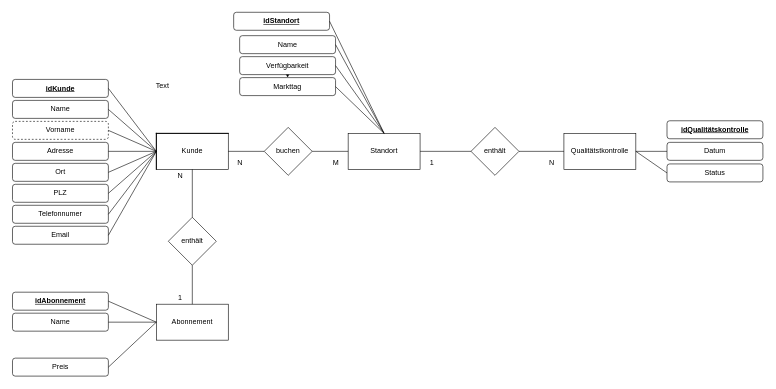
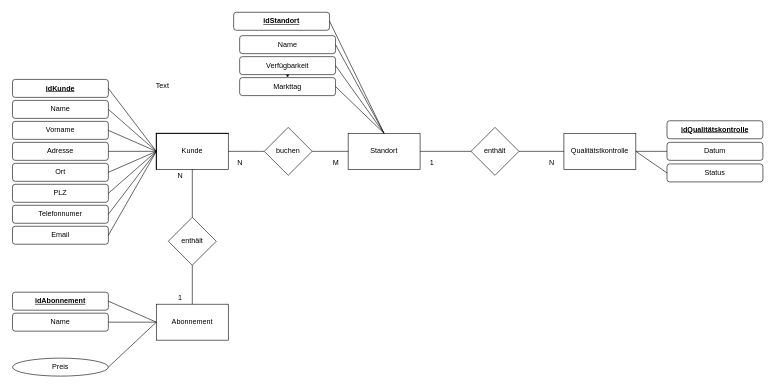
(60, 131) -> (60, 131)
(60, 368) -> (60, 368)
